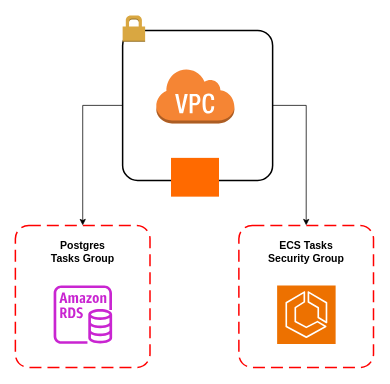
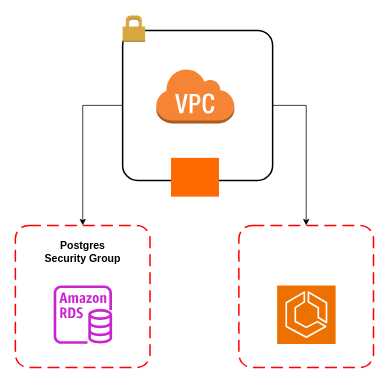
(83, 252) -> (83, 252)
(306, 252) -> none
